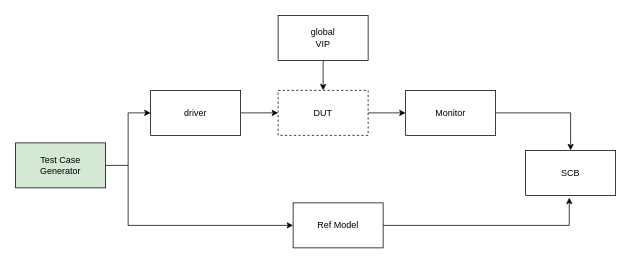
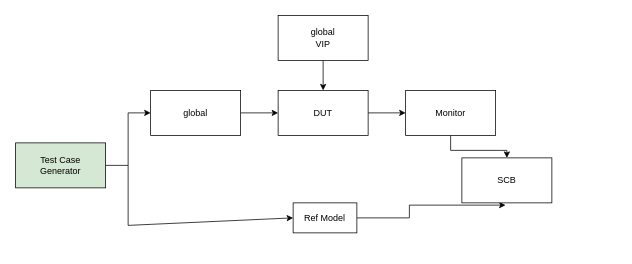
(195, 113) -> (195, 113)
(323, 113) -> (323, 113)
(570, 173) -> (507, 180)
(338, 225) -> (325, 218)
